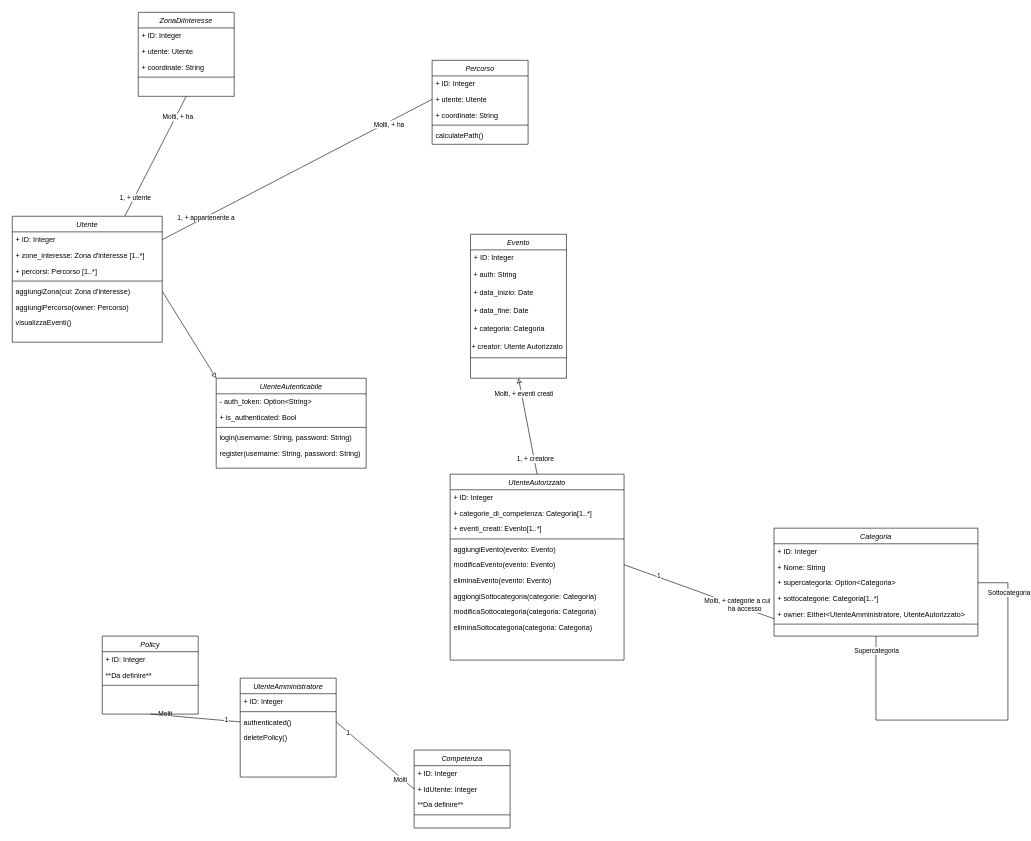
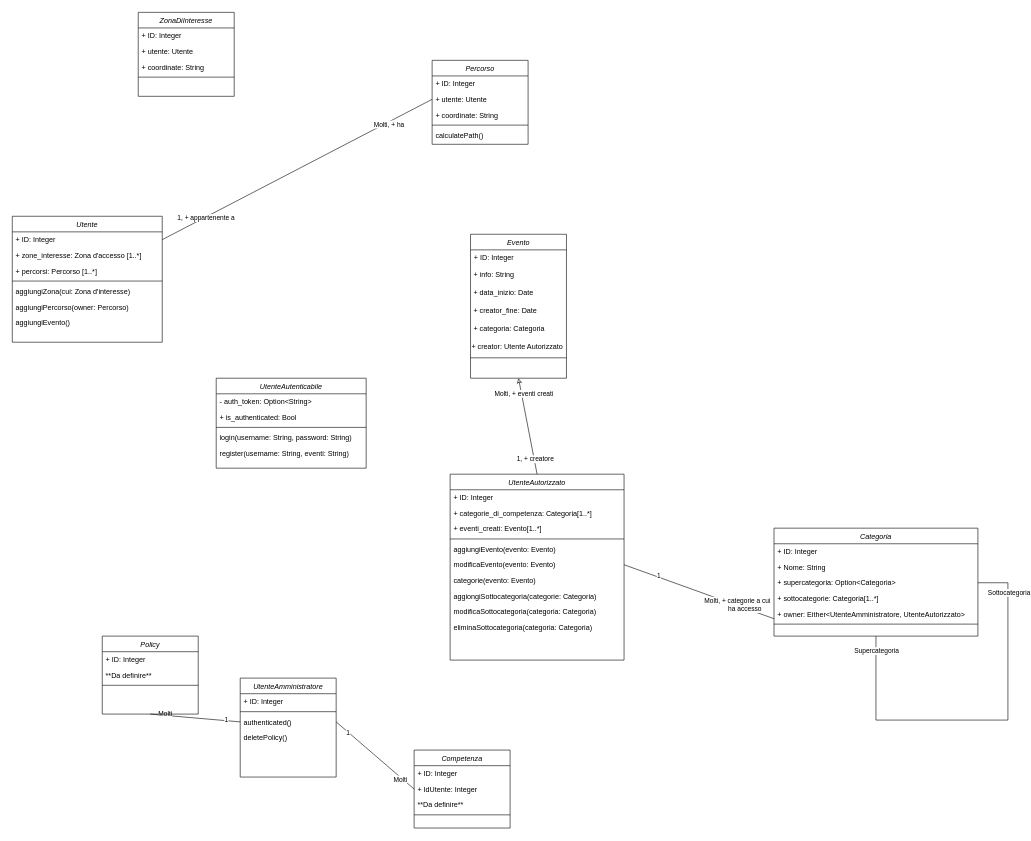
(155, 157) -> none
(89, 256) -> (86, 256)
(496, 275) -> (495, 275)
(502, 311) -> (508, 311)
(48, 323) -> (46, 323)
(189, 334) -> none
(300, 454) -> (295, 454)
(507, 581) -> (501, 581)
